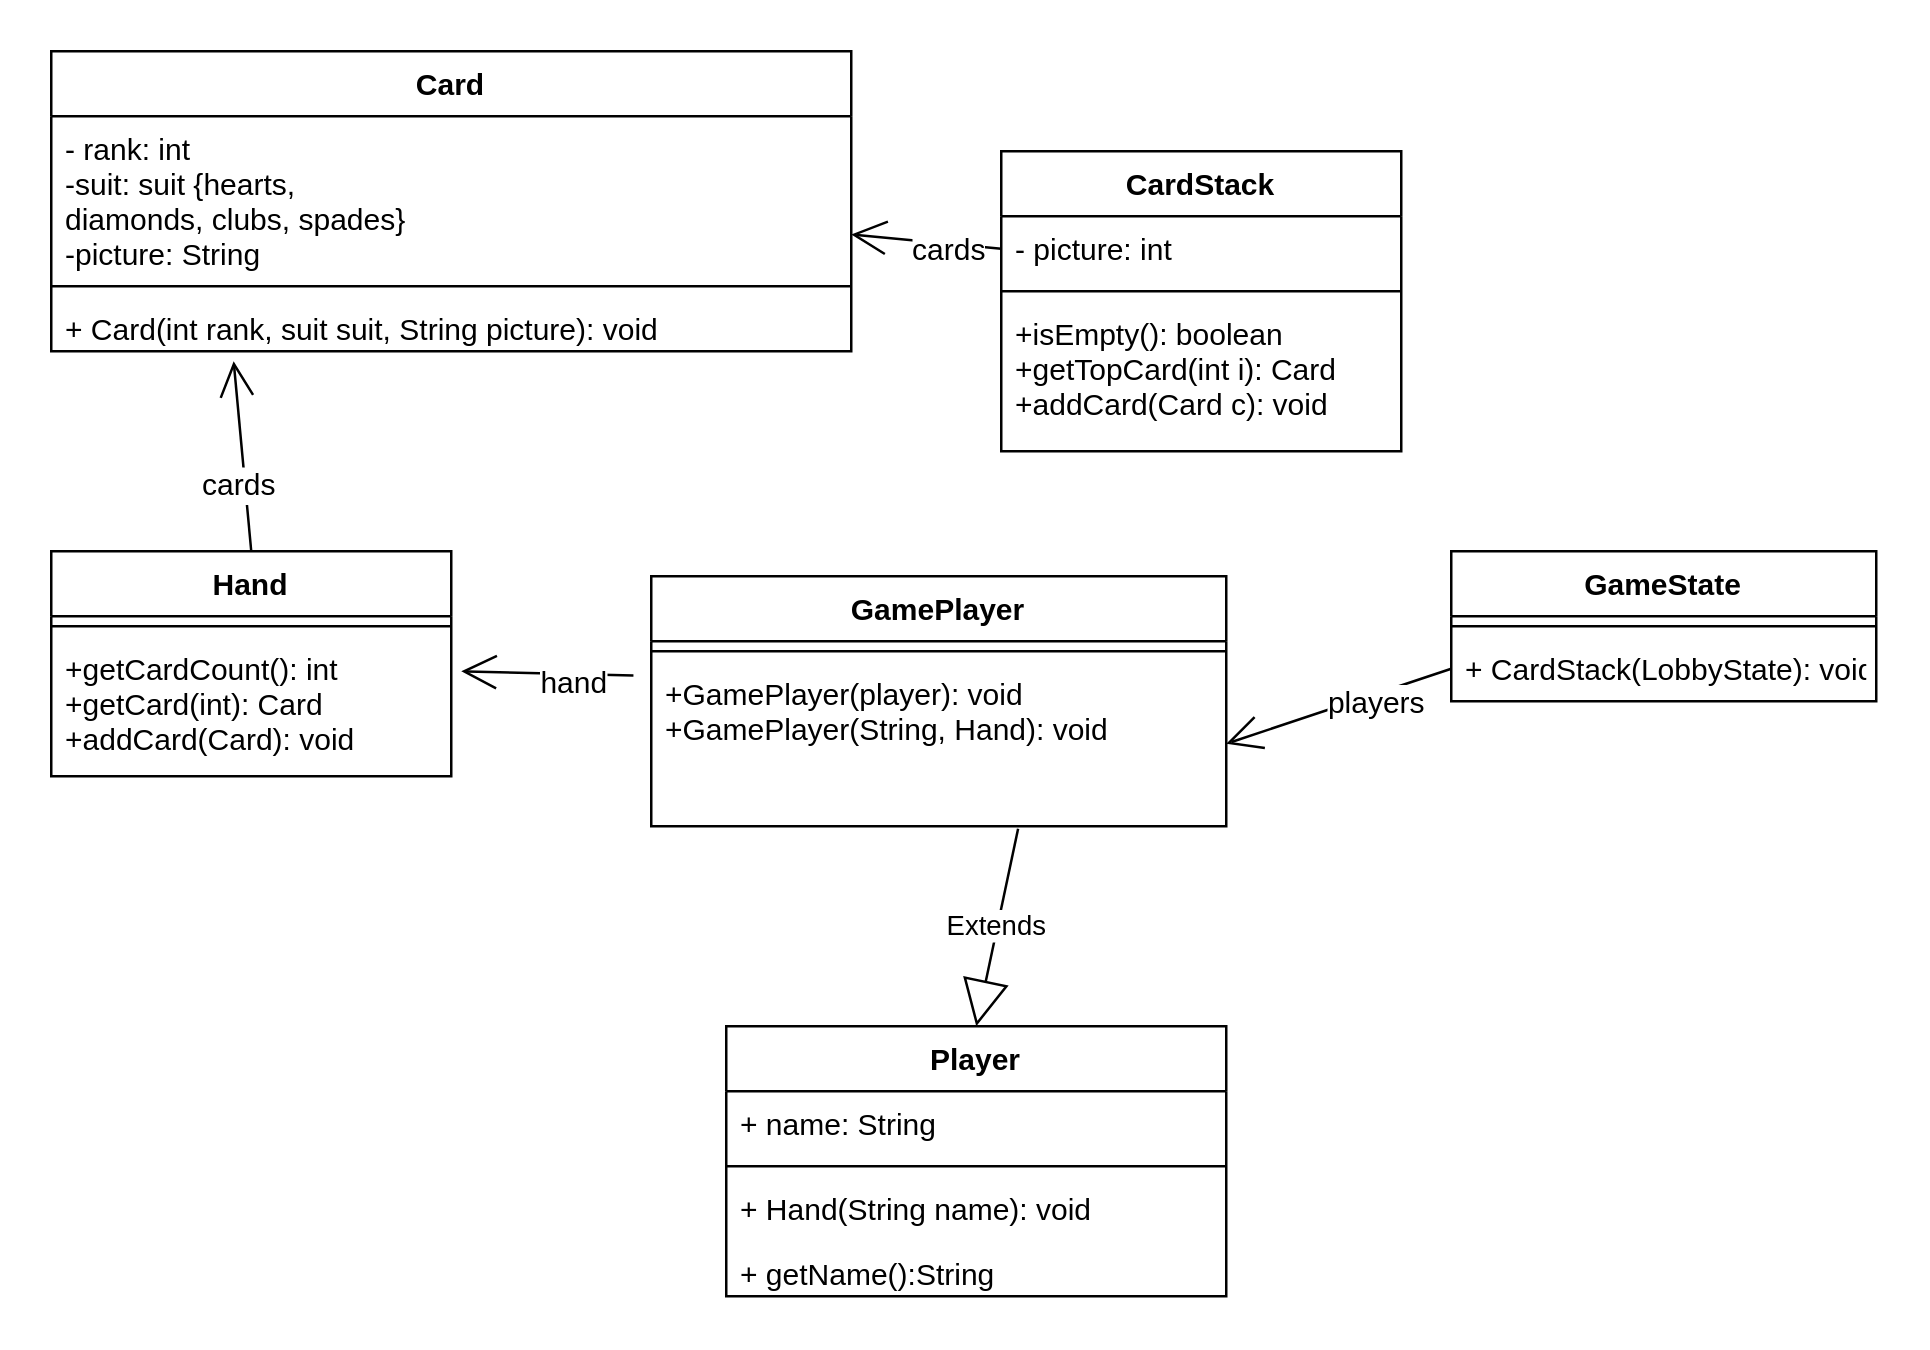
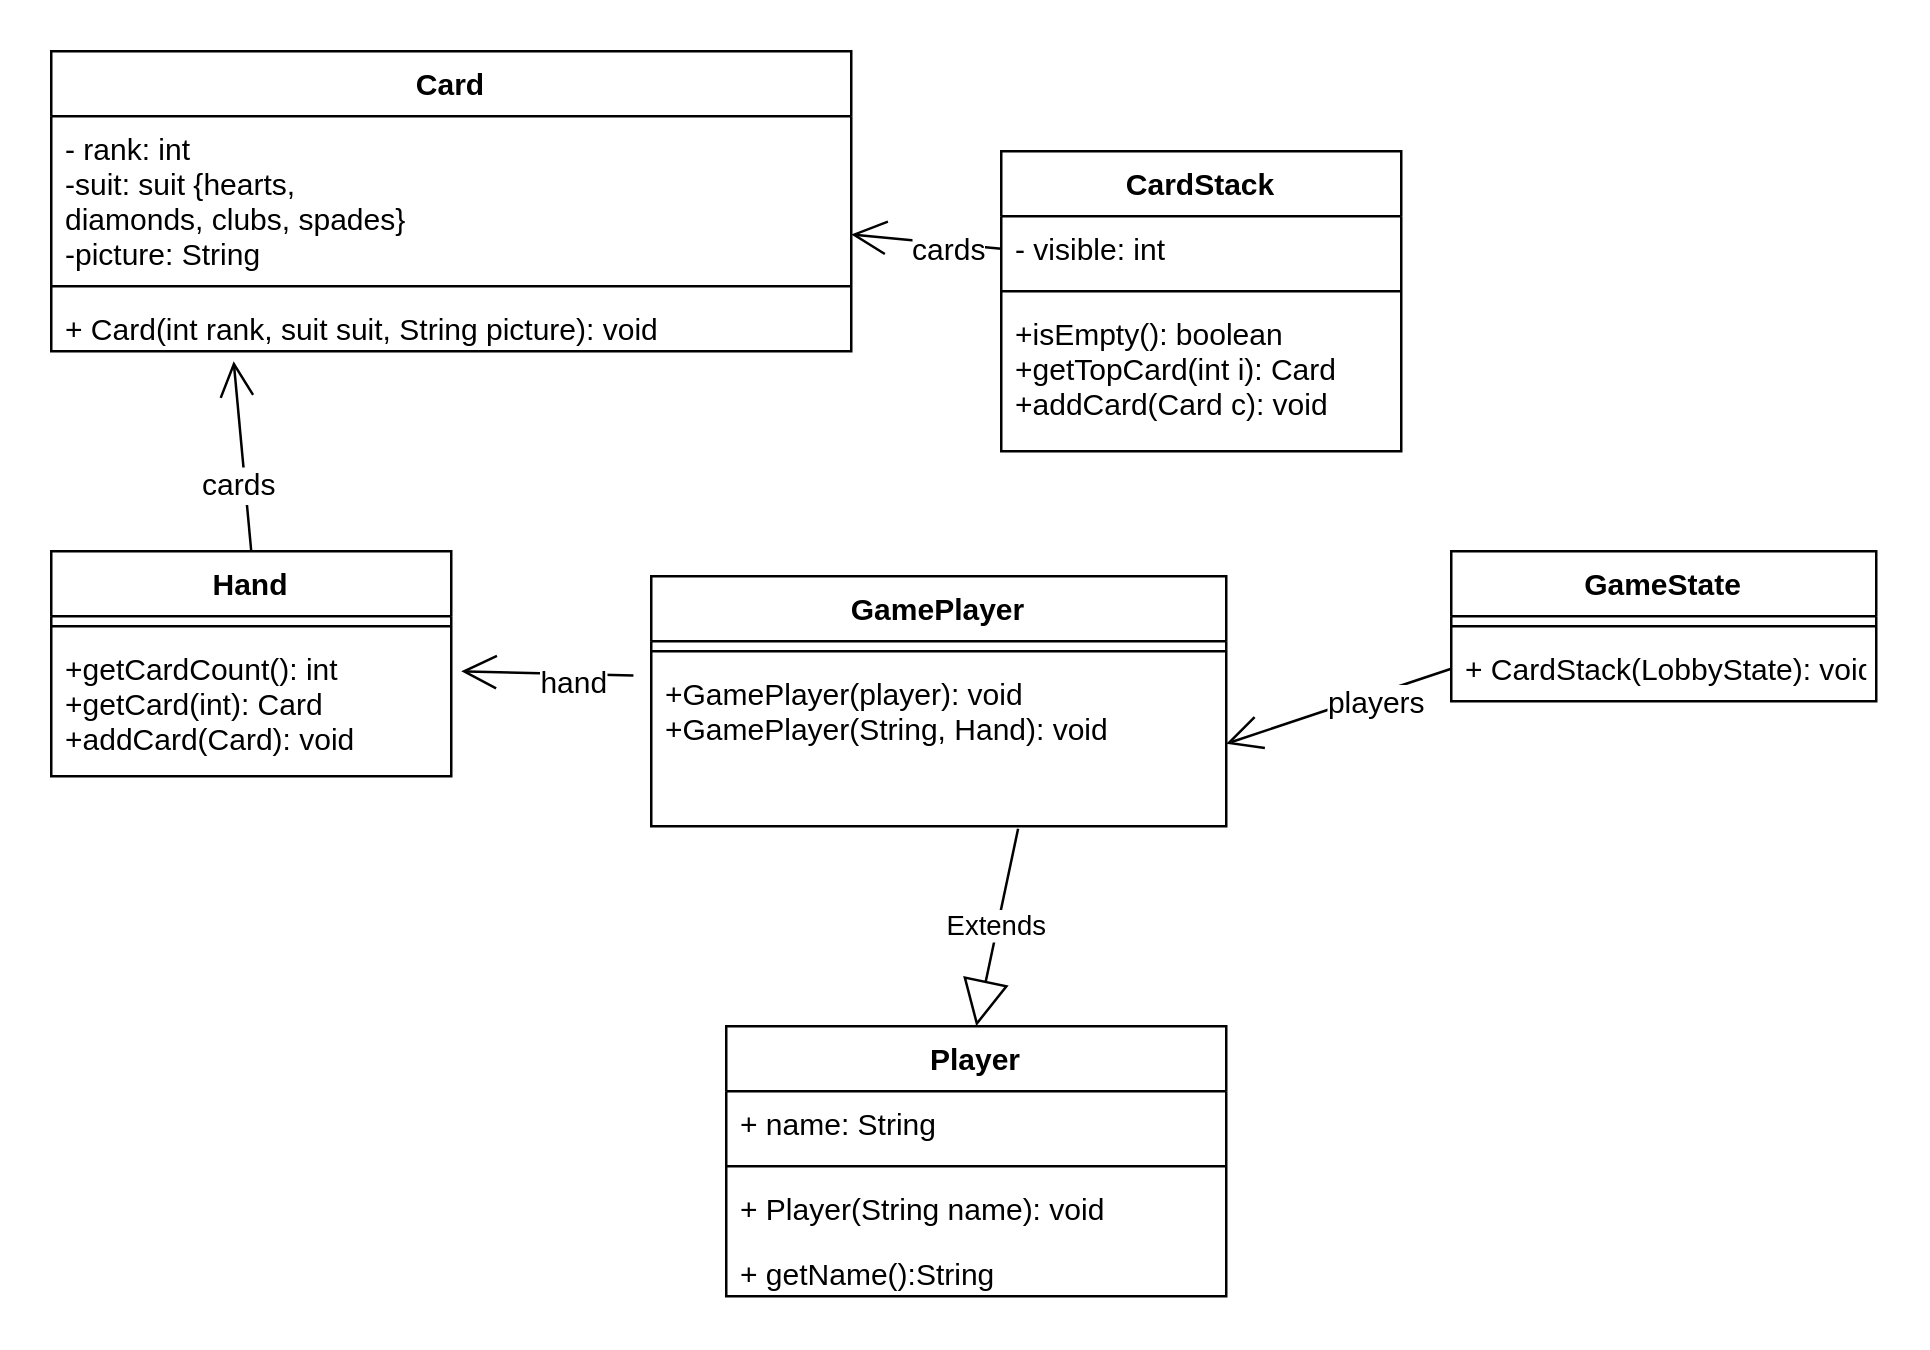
(1113, 250) -> (1105, 250)
(927, 1210) -> (940, 1210)
